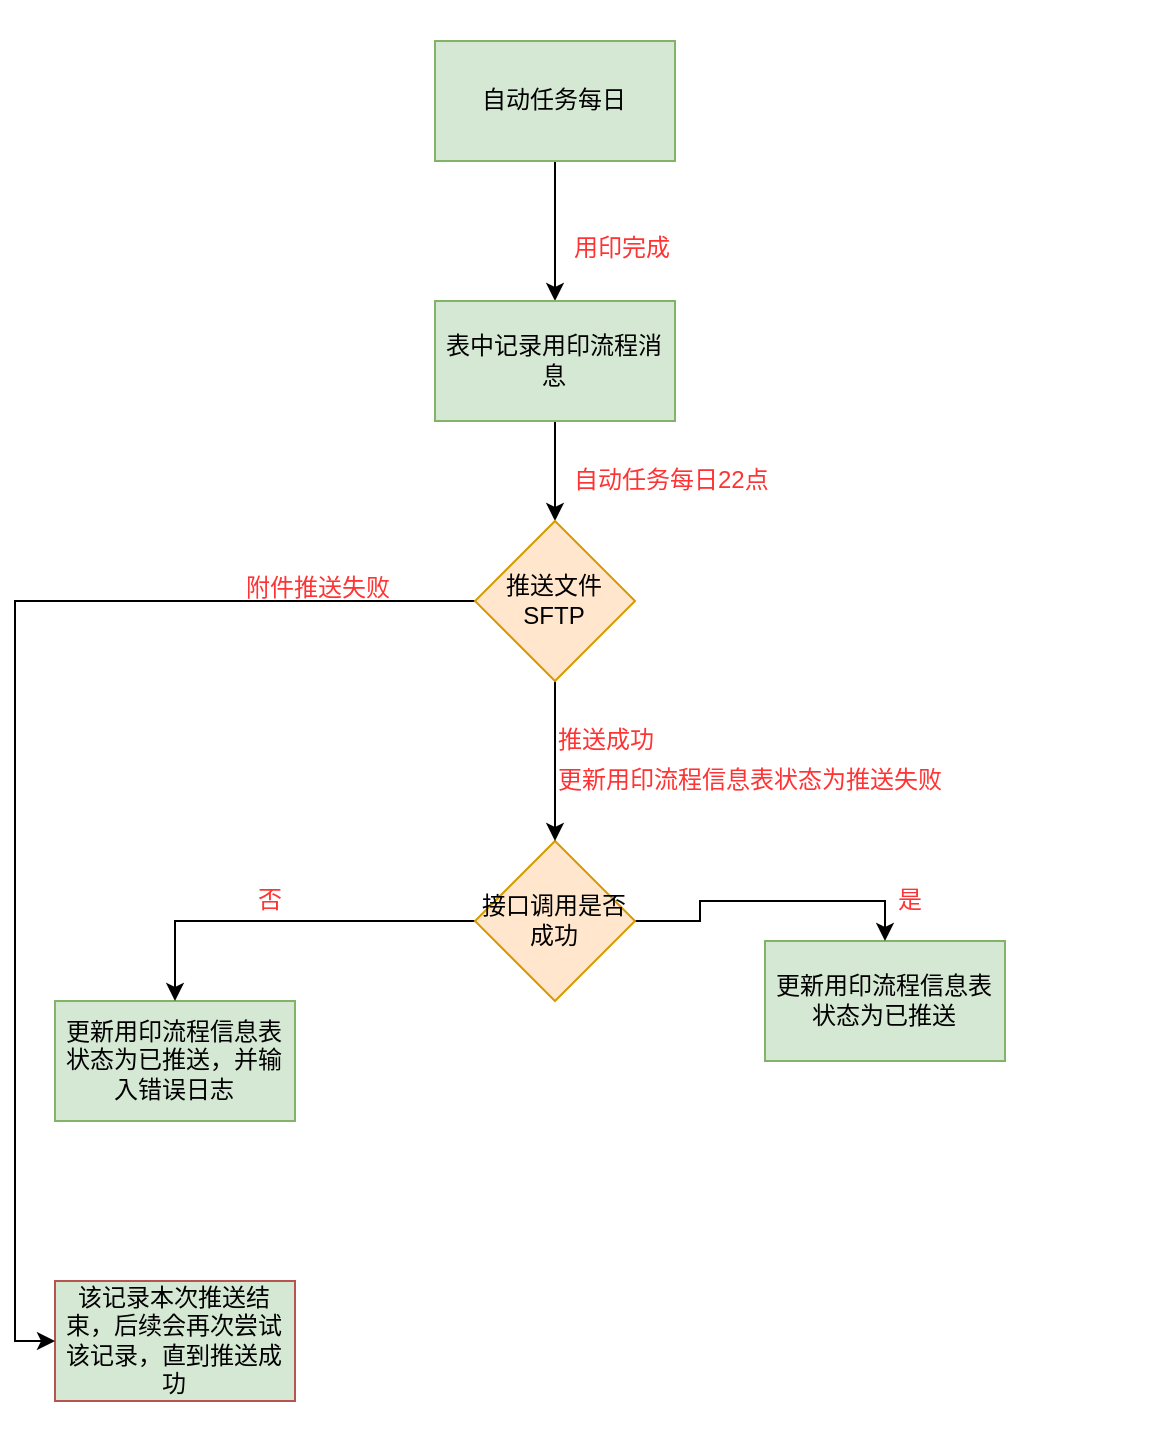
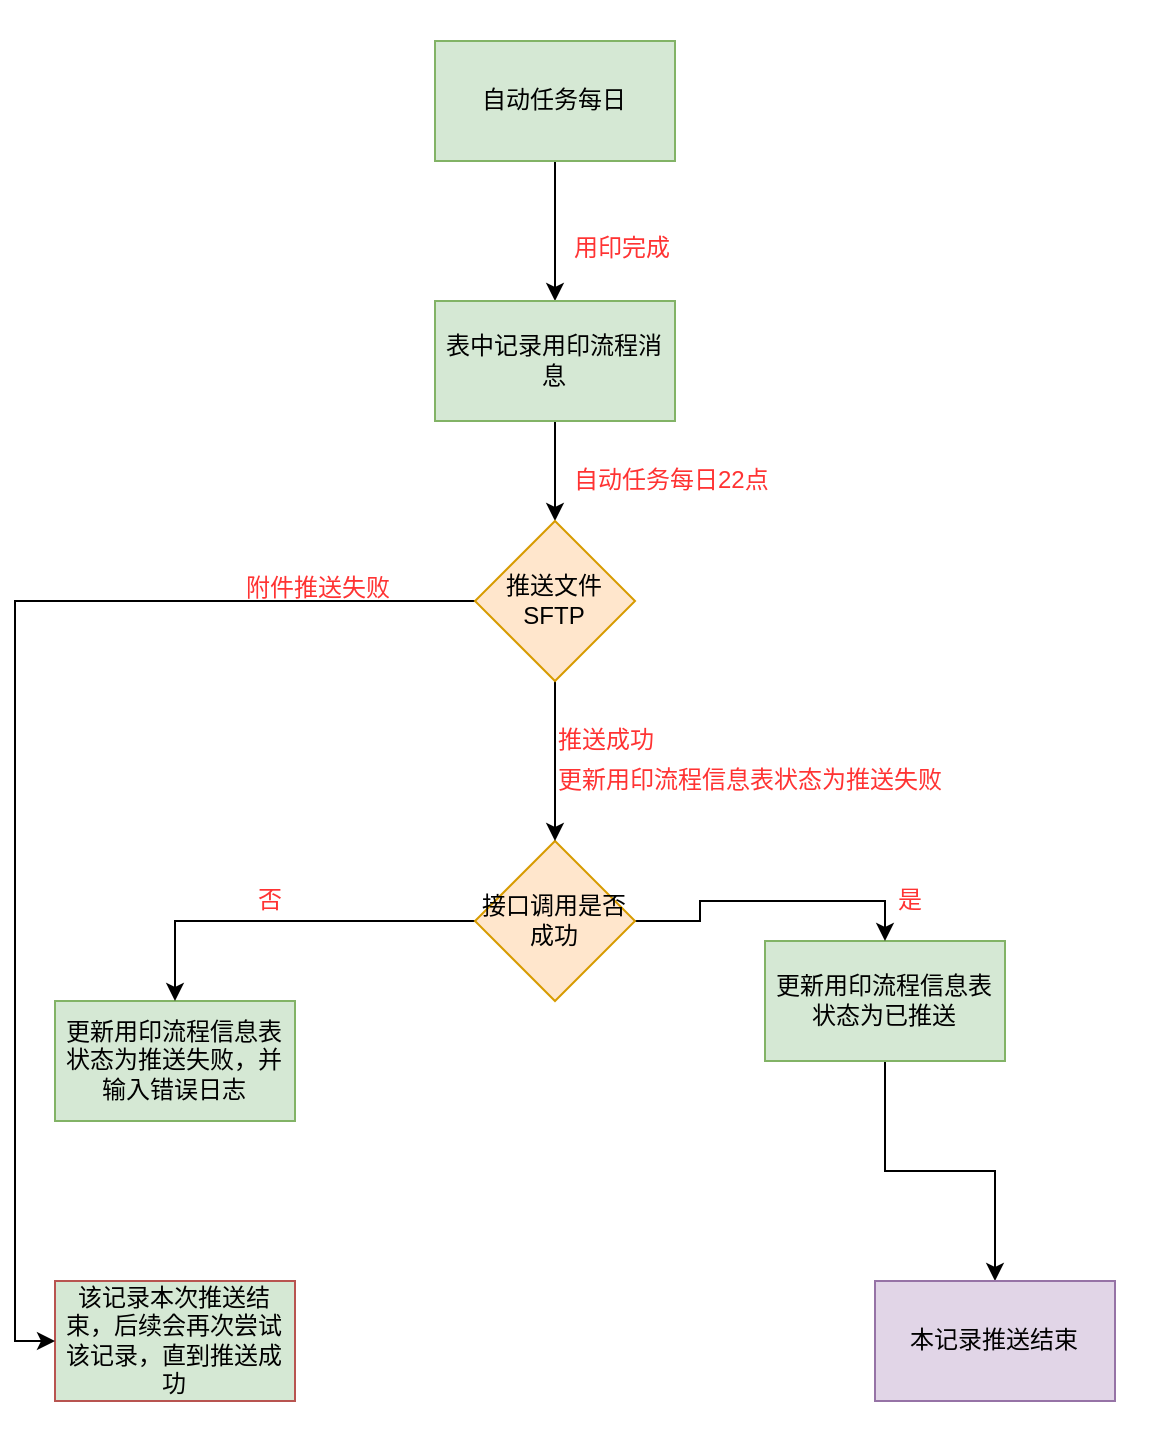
(175, 1061) -> (175, 1061)
none -> (933, 1171)
none -> (995, 1341)
